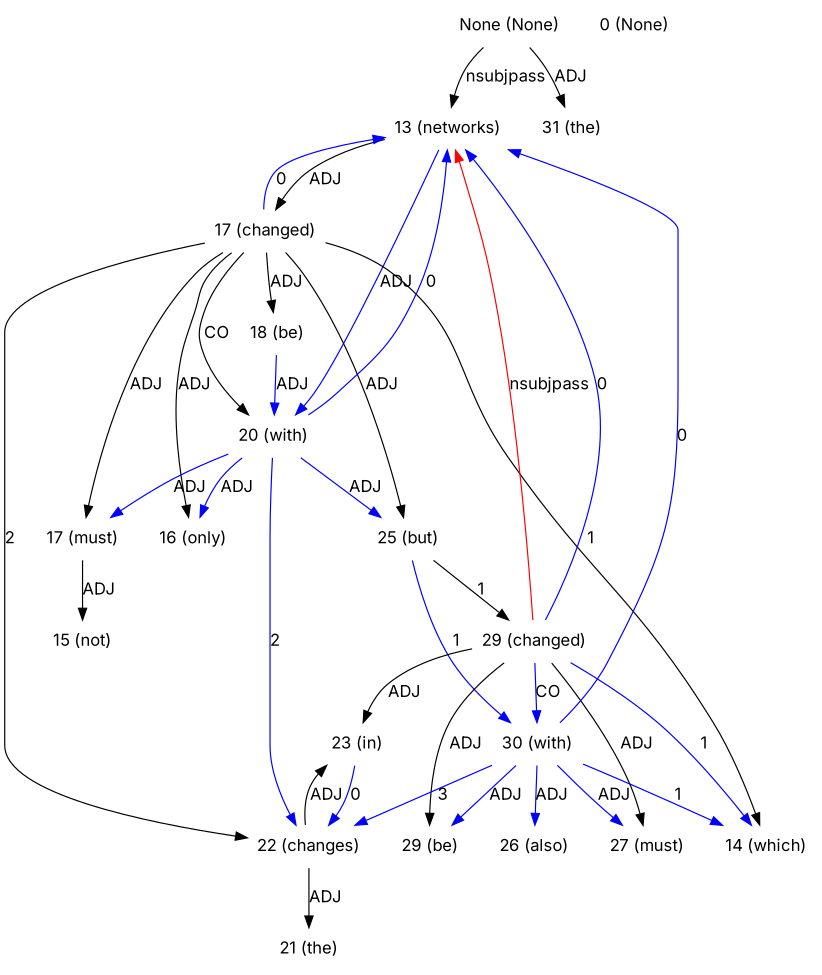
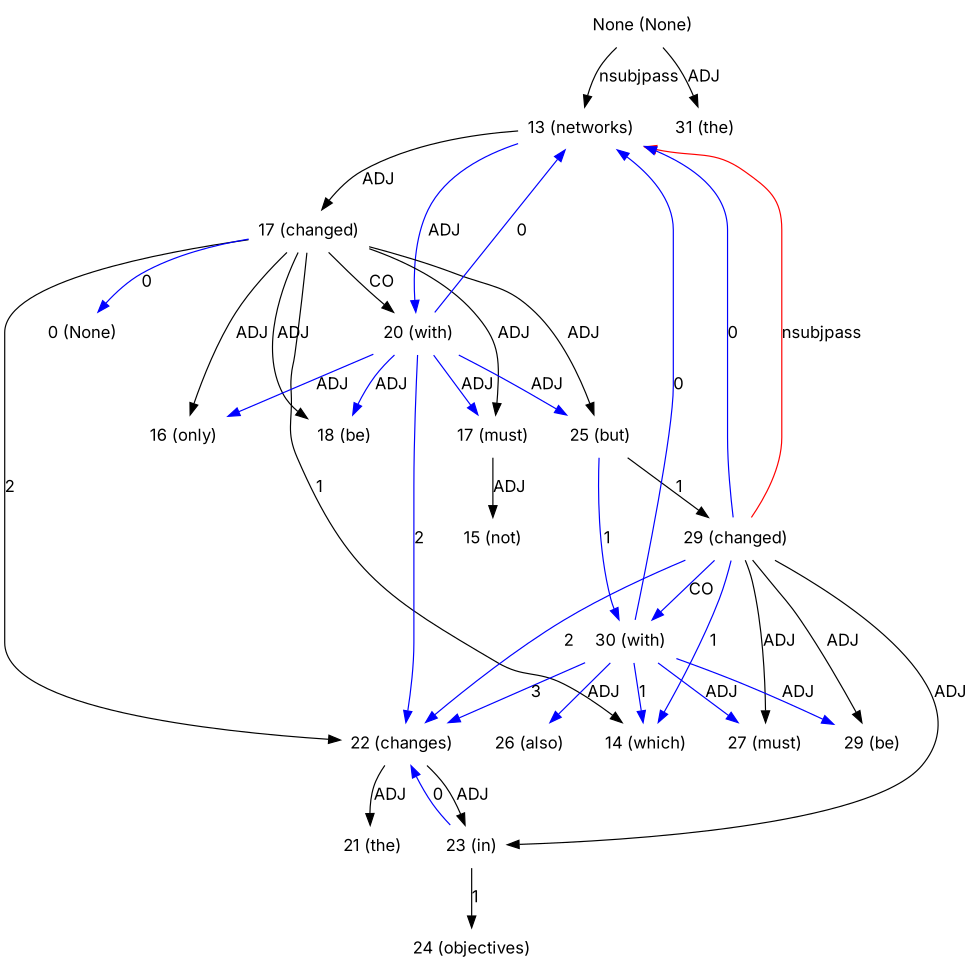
(303, 156) -> (168, 261)
(276, 379) -> (374, 378)
none -> (553, 627)
none -> (472, 949)
